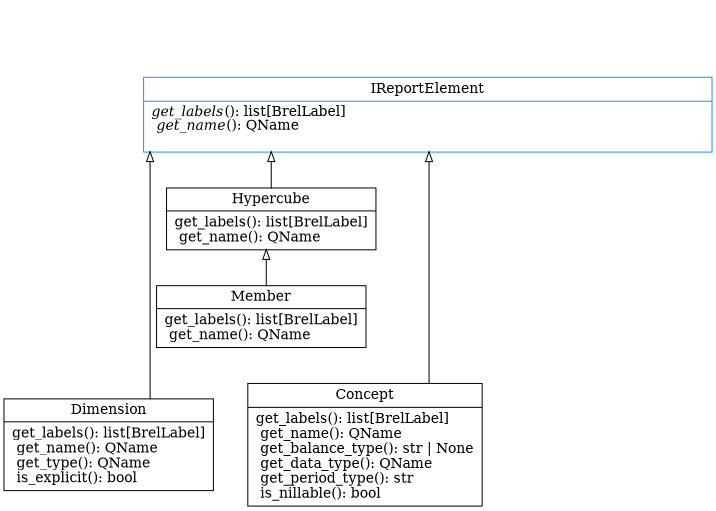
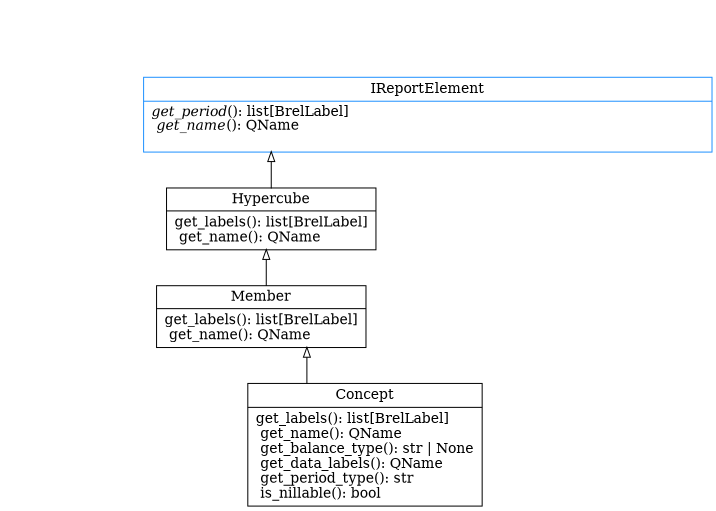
(188, 112) -> (189, 112)
(429, 273) -> (307, 370)
(109, 445) -> none
(345, 464) -> (350, 464)
